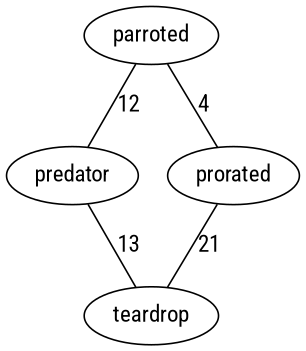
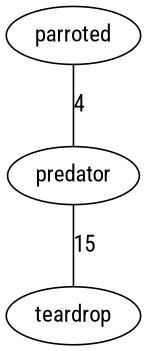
(129, 106) -> (79, 106)
(234, 176) -> none
(129, 246) -> (85, 246)
